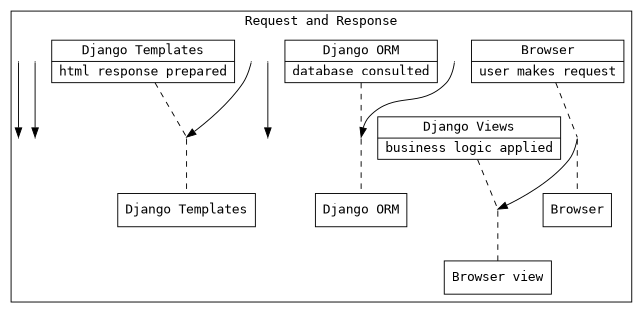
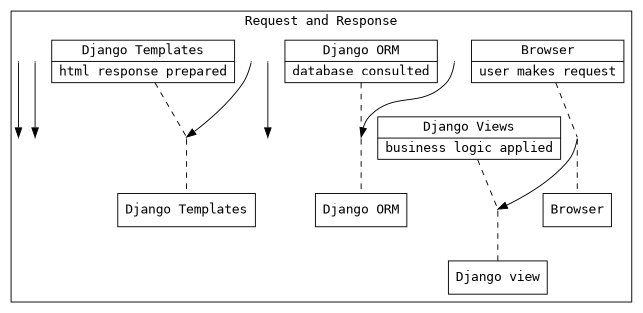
(498, 278) -> (498, 278)
